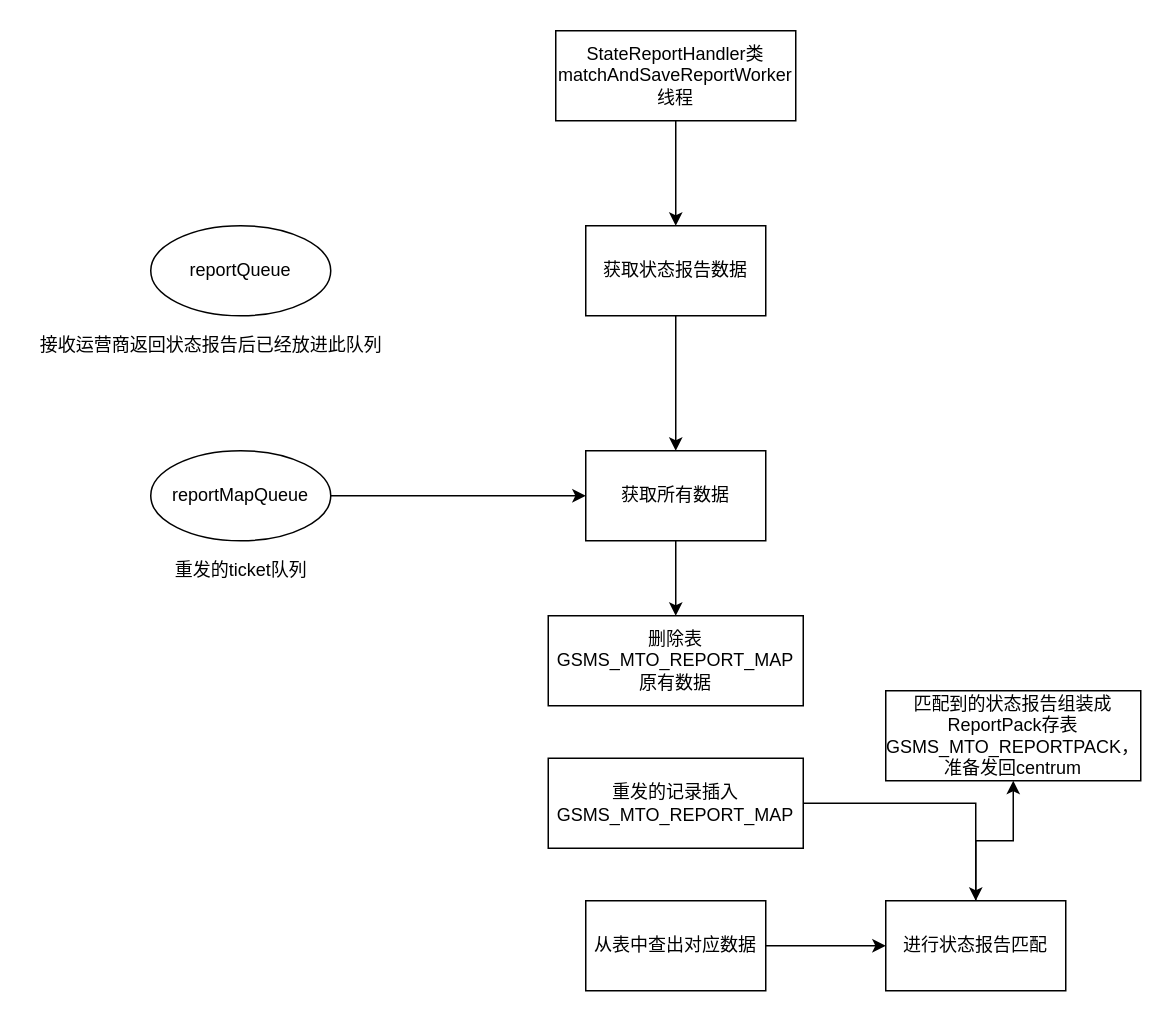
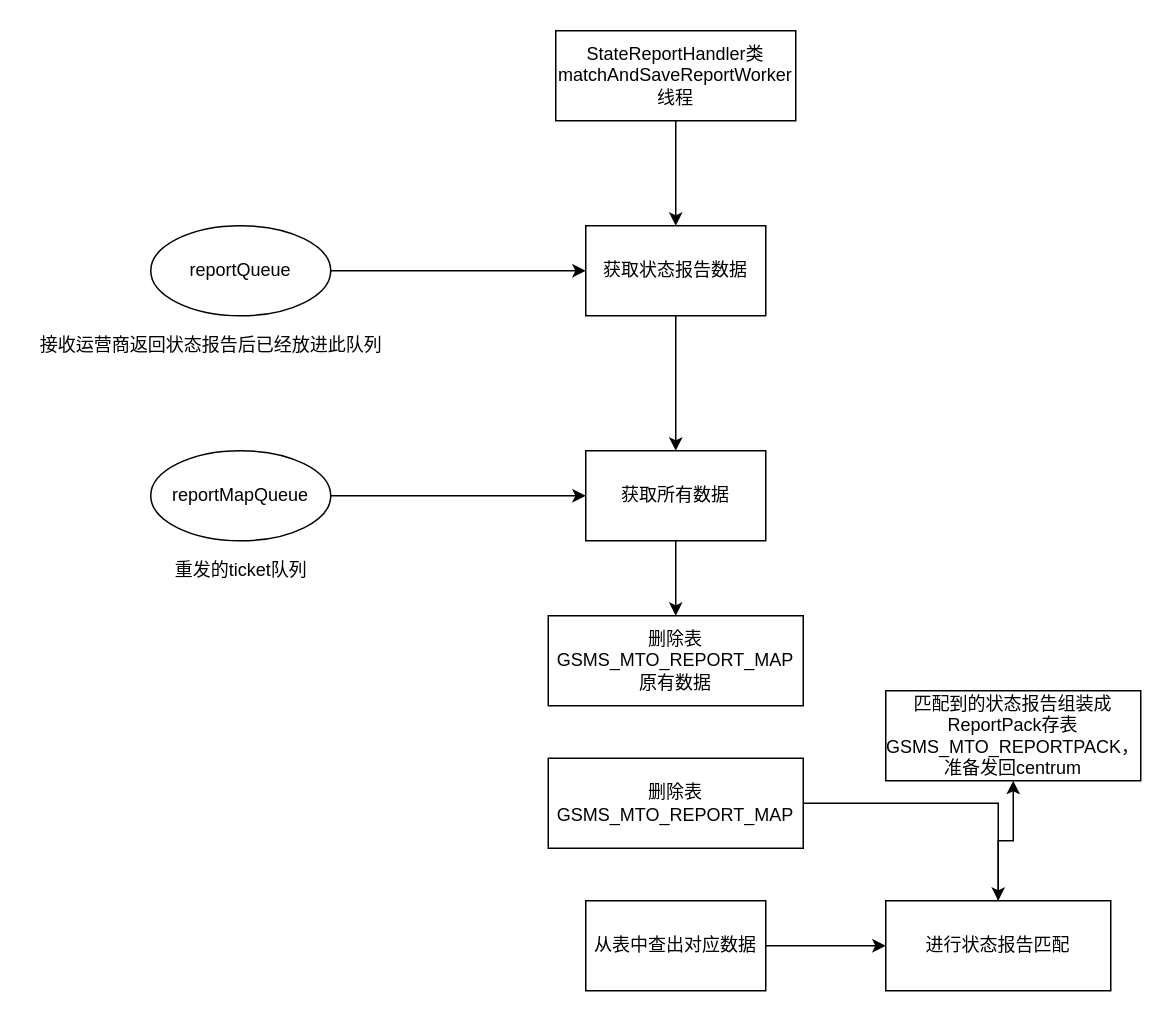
none -> (453, 271)
(676, 803) -> (676, 803)
(976, 946) -> (998, 946)
